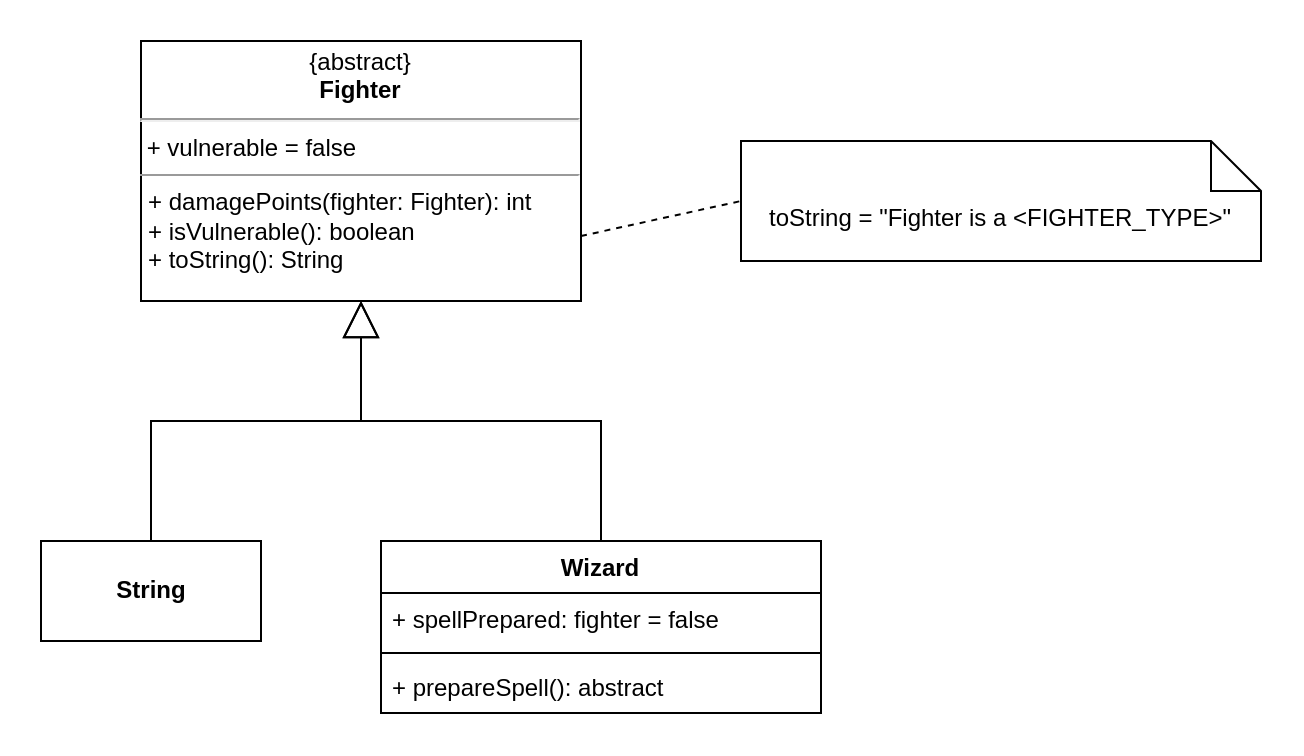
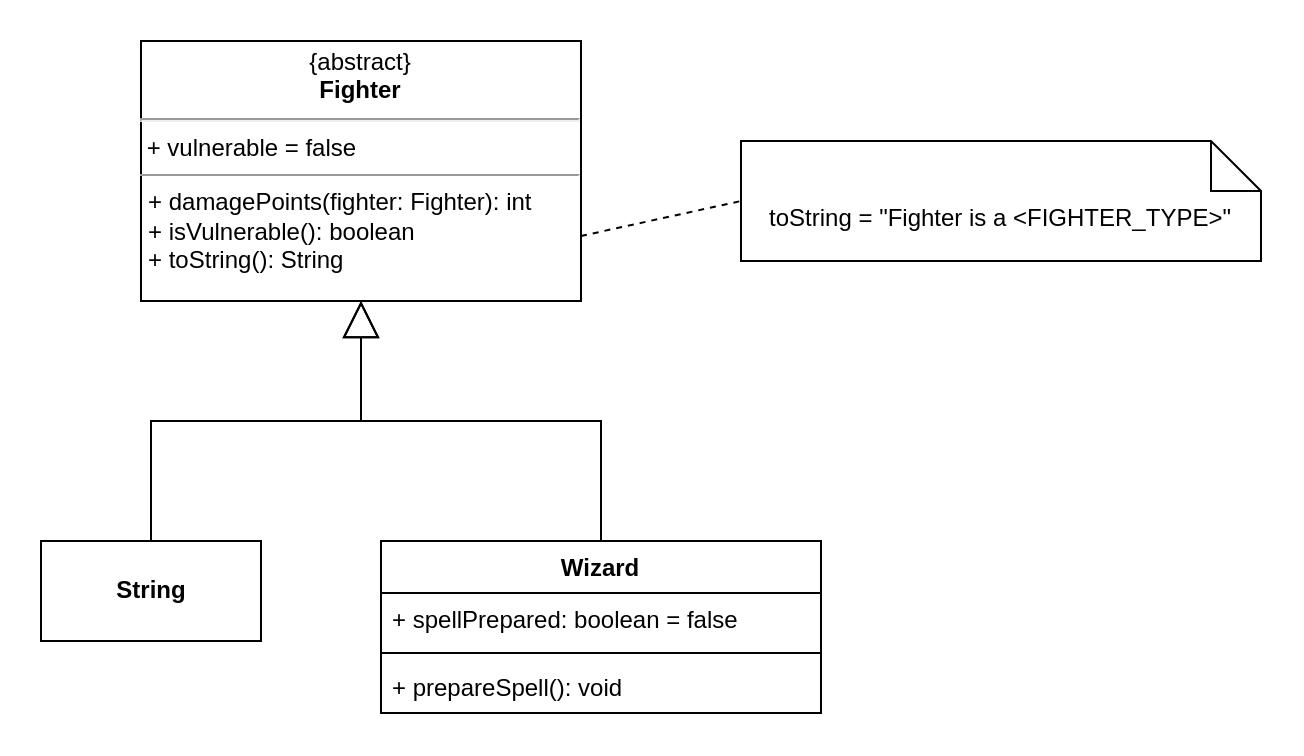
(579, 620) -> (579, 620)
(551, 688) -> (521, 688)
